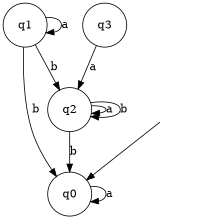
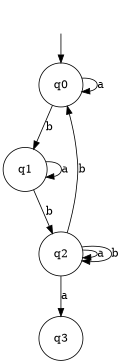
(89, 64) -> (61, 292)
(27, 111) -> (45, 124)
